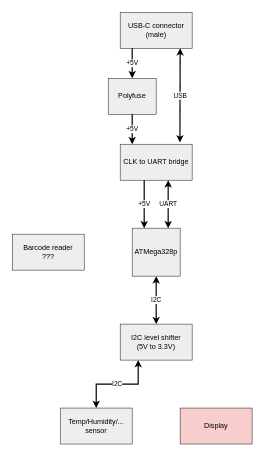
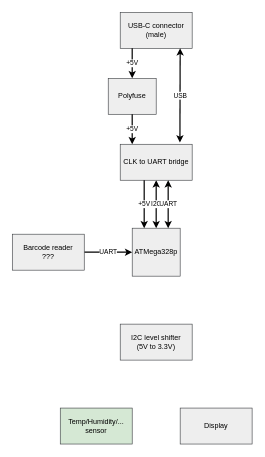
none -> (105, 252)
(156, 300) -> (156, 204)
(117, 384) -> none
(96, 426) -> (96, 426)
(216, 426) -> (216, 426)
